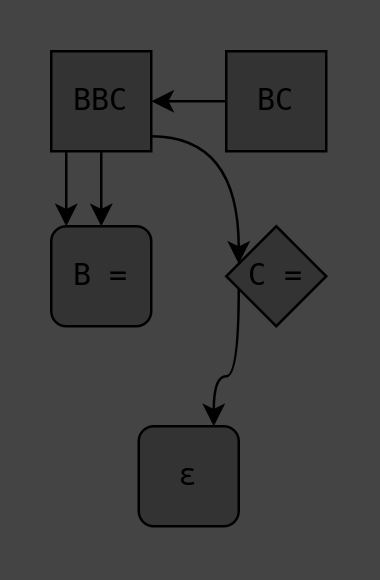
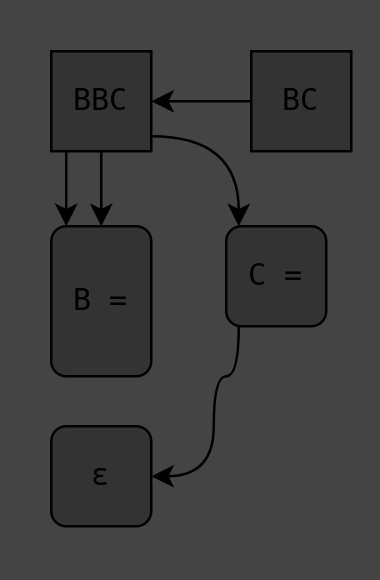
(276, 101) -> (301, 101)
(101, 276) -> (101, 301)
(276, 276) -> (276, 276)
(189, 476) -> (101, 476)
